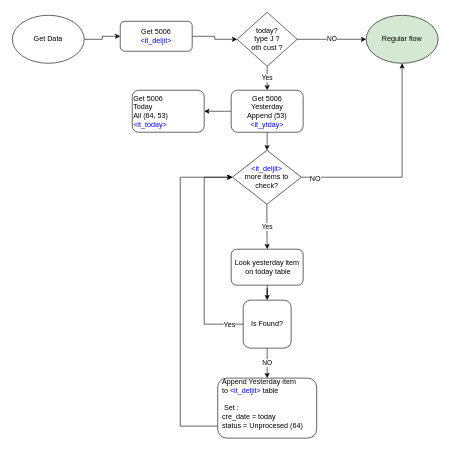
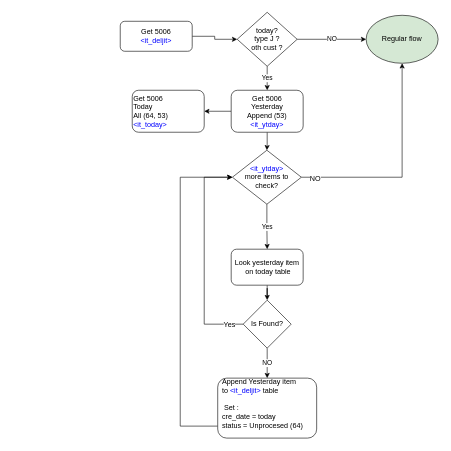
(102, 36) -> none
(48, 39) -> none
(267, 177) -> (267, 177)
(267, 324) -> (267, 324)
